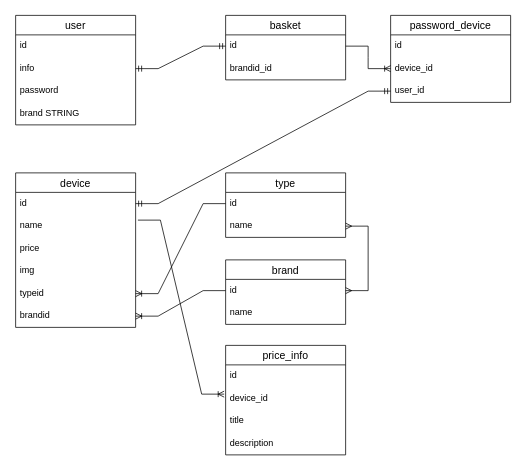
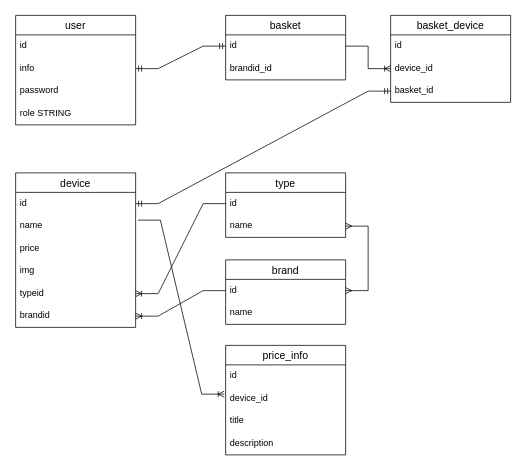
(450, 26) -> (450, 26)
(411, 90) -> (416, 90)
(49, 113) -> (45, 113)
